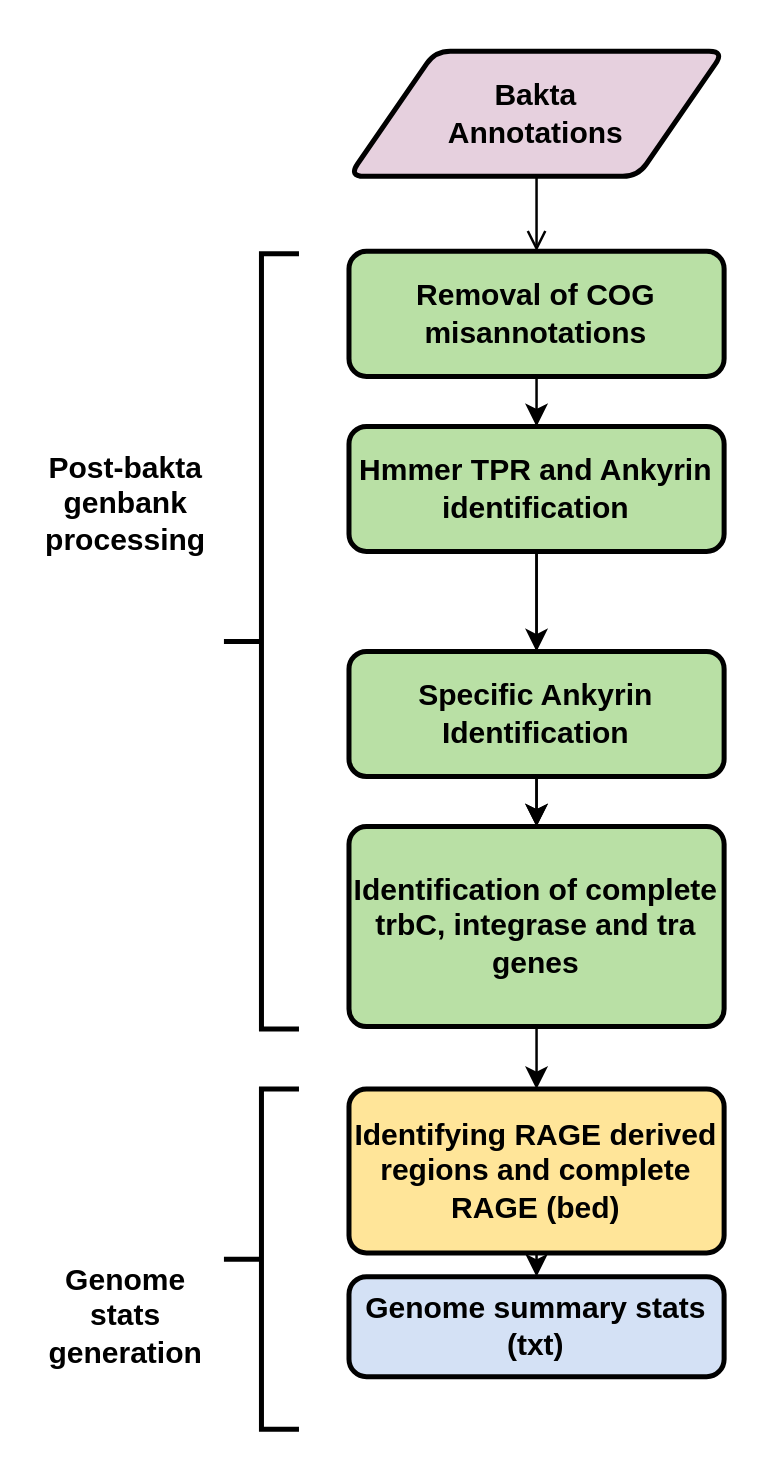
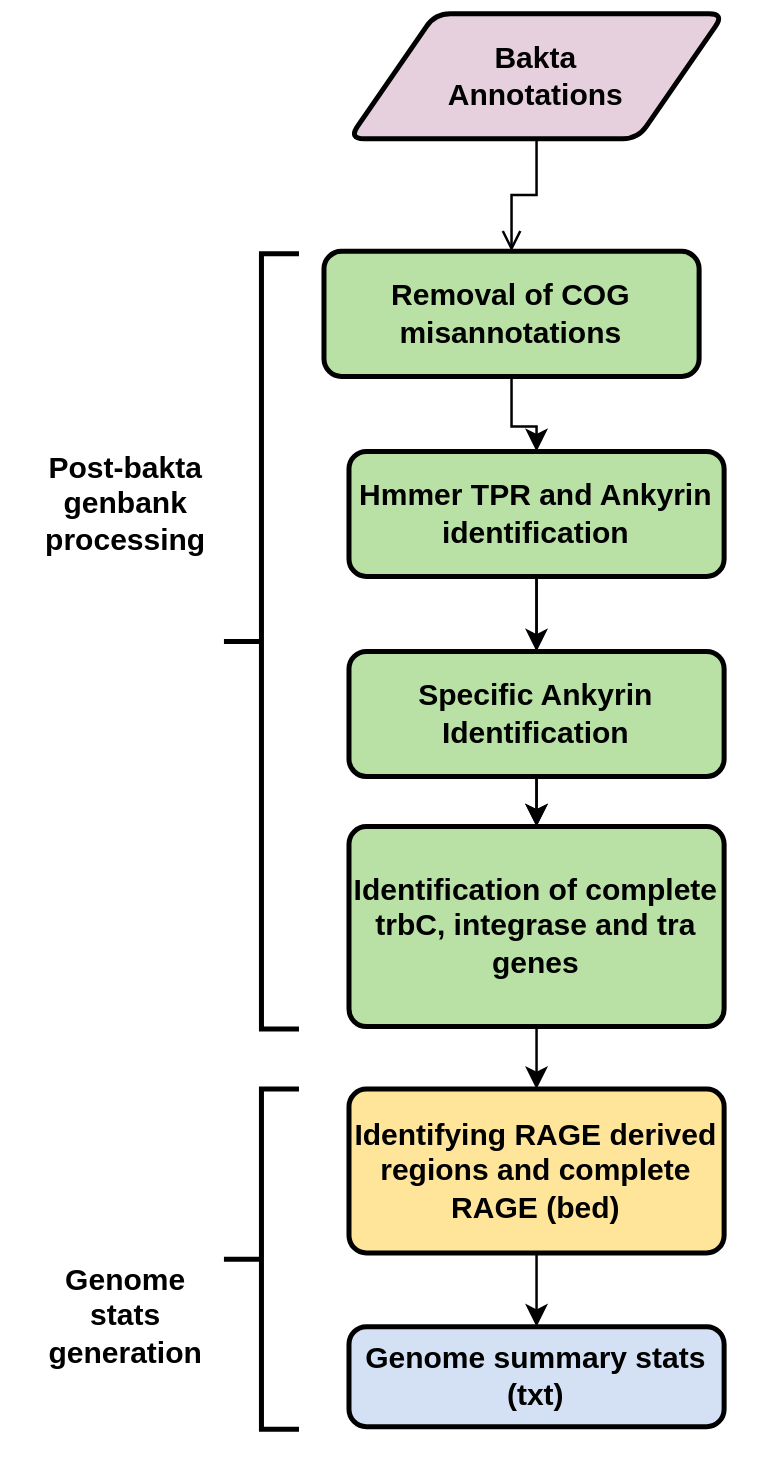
(536, 114) -> (536, 76)
(536, 314) -> (511, 314)
(536, 489) -> (536, 514)
(536, 1326) -> (536, 1376)
